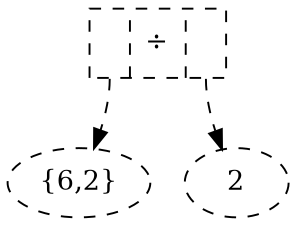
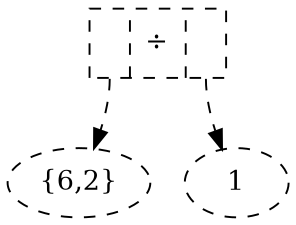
(237, 183) -> (237, 183)
